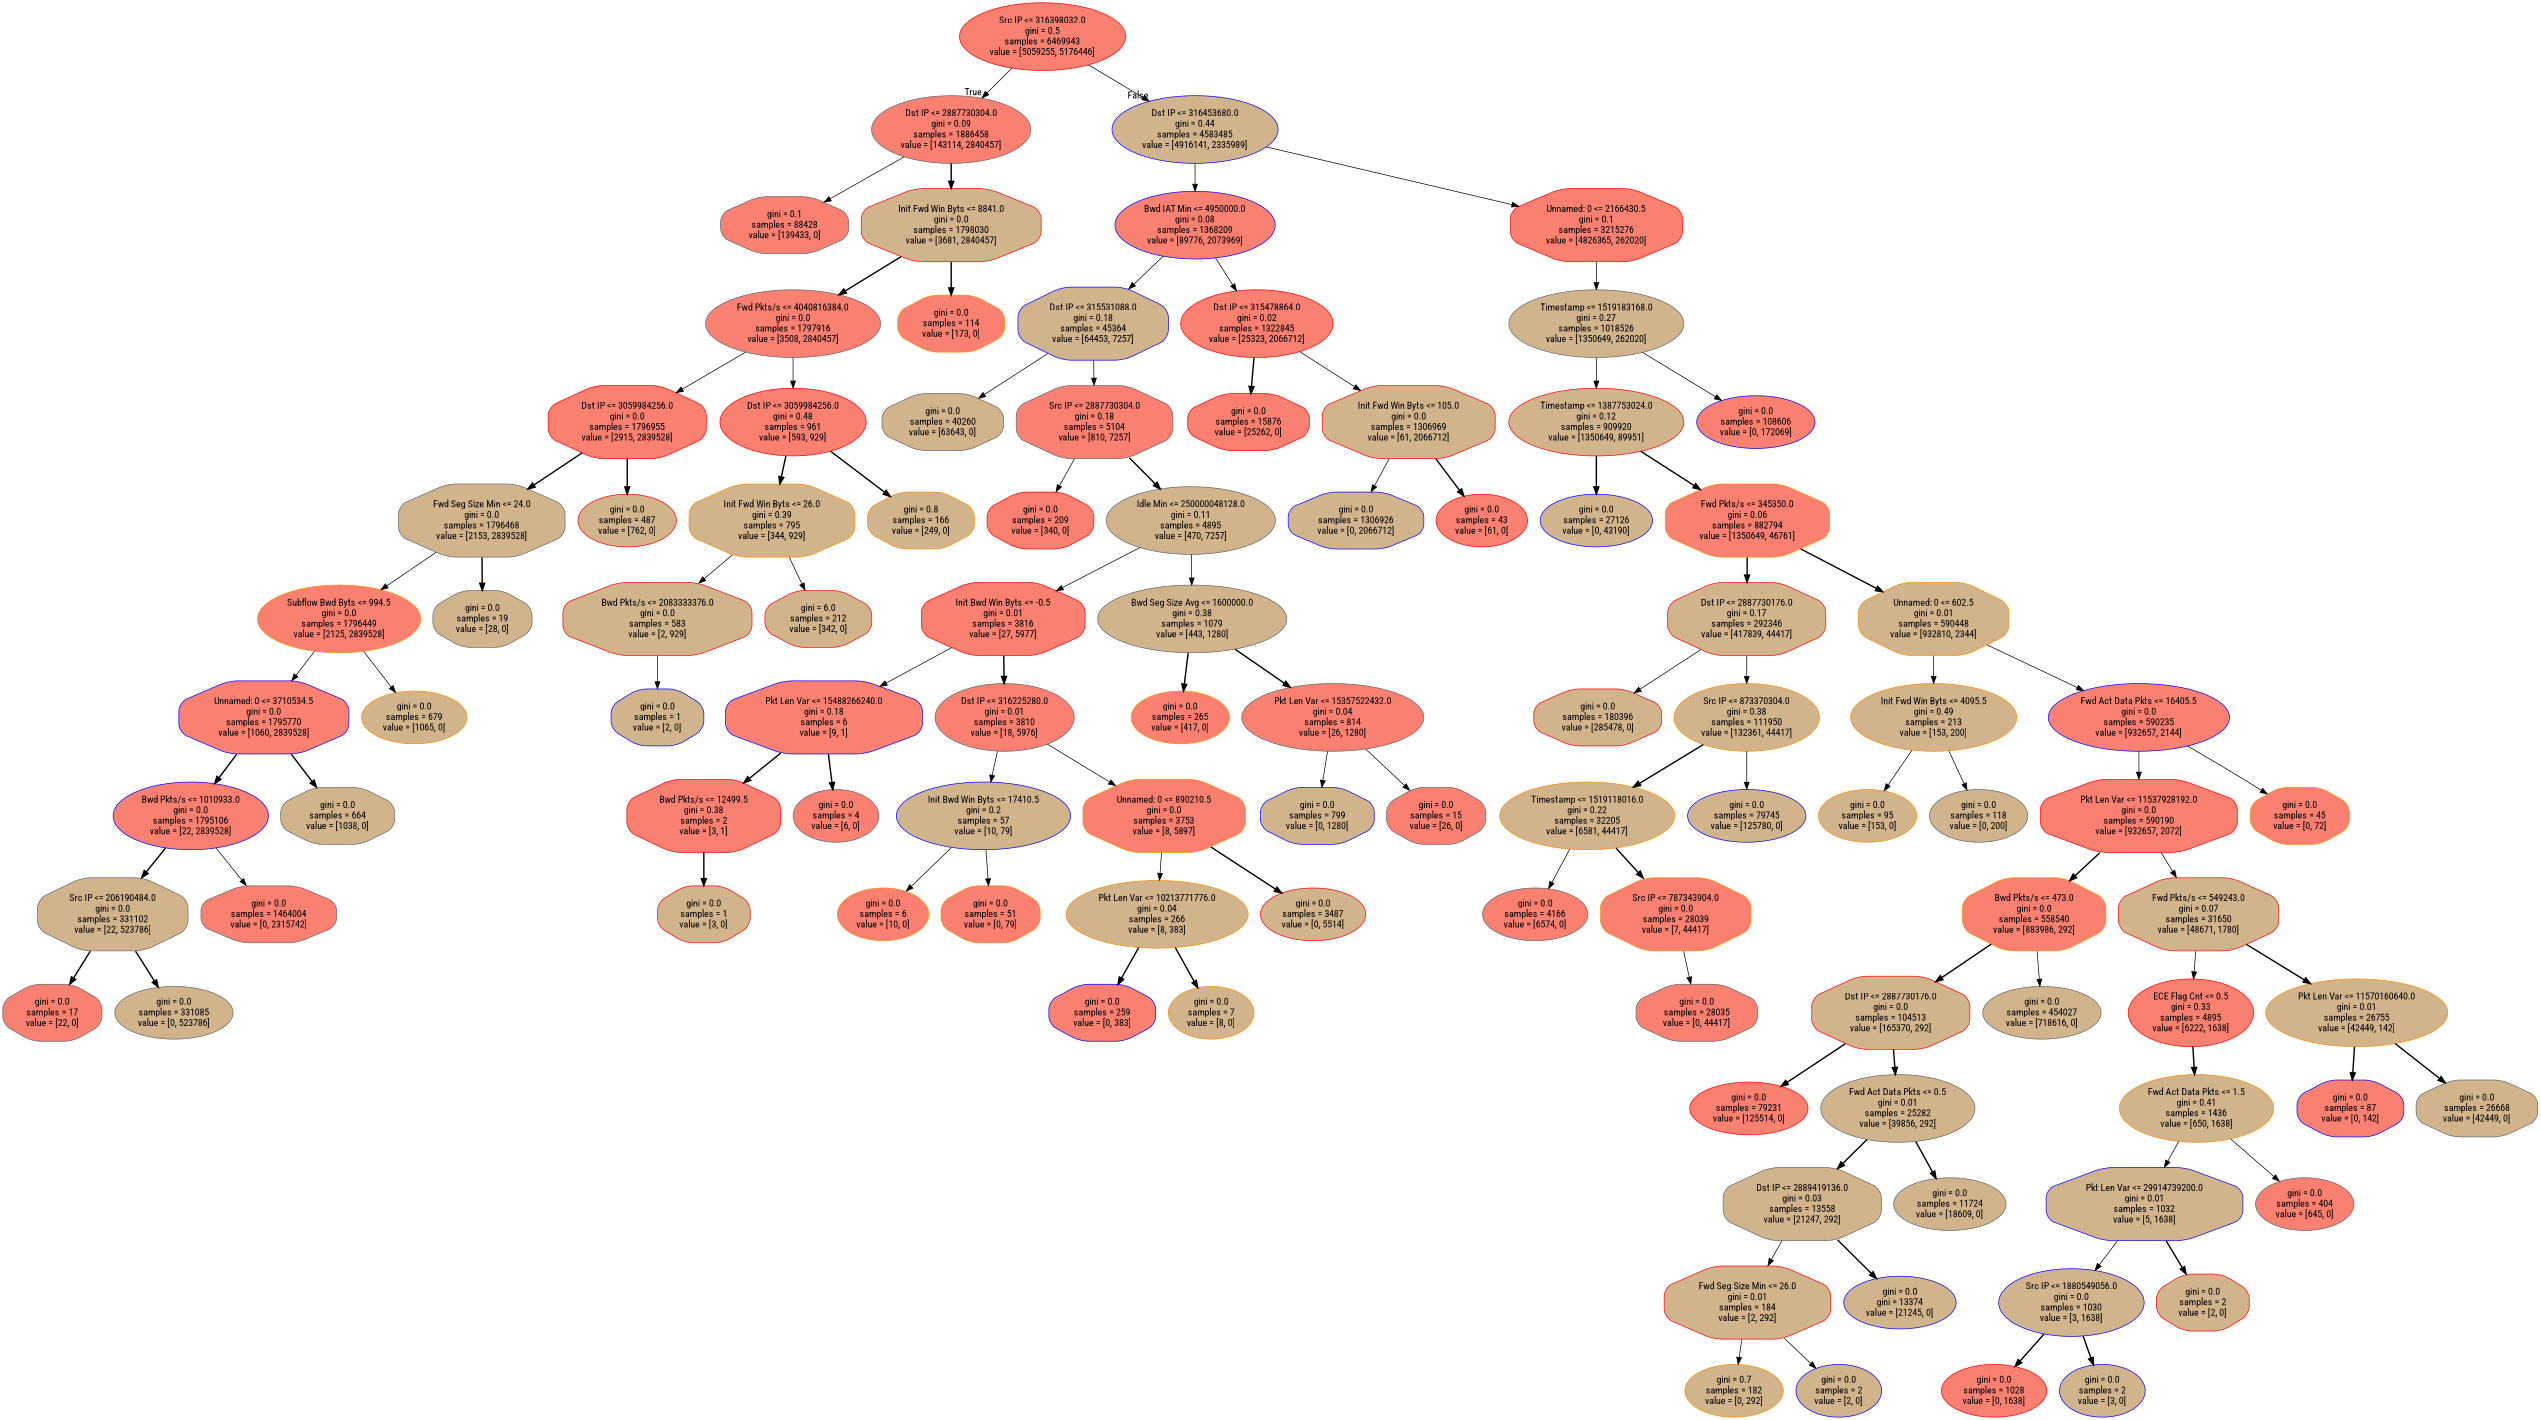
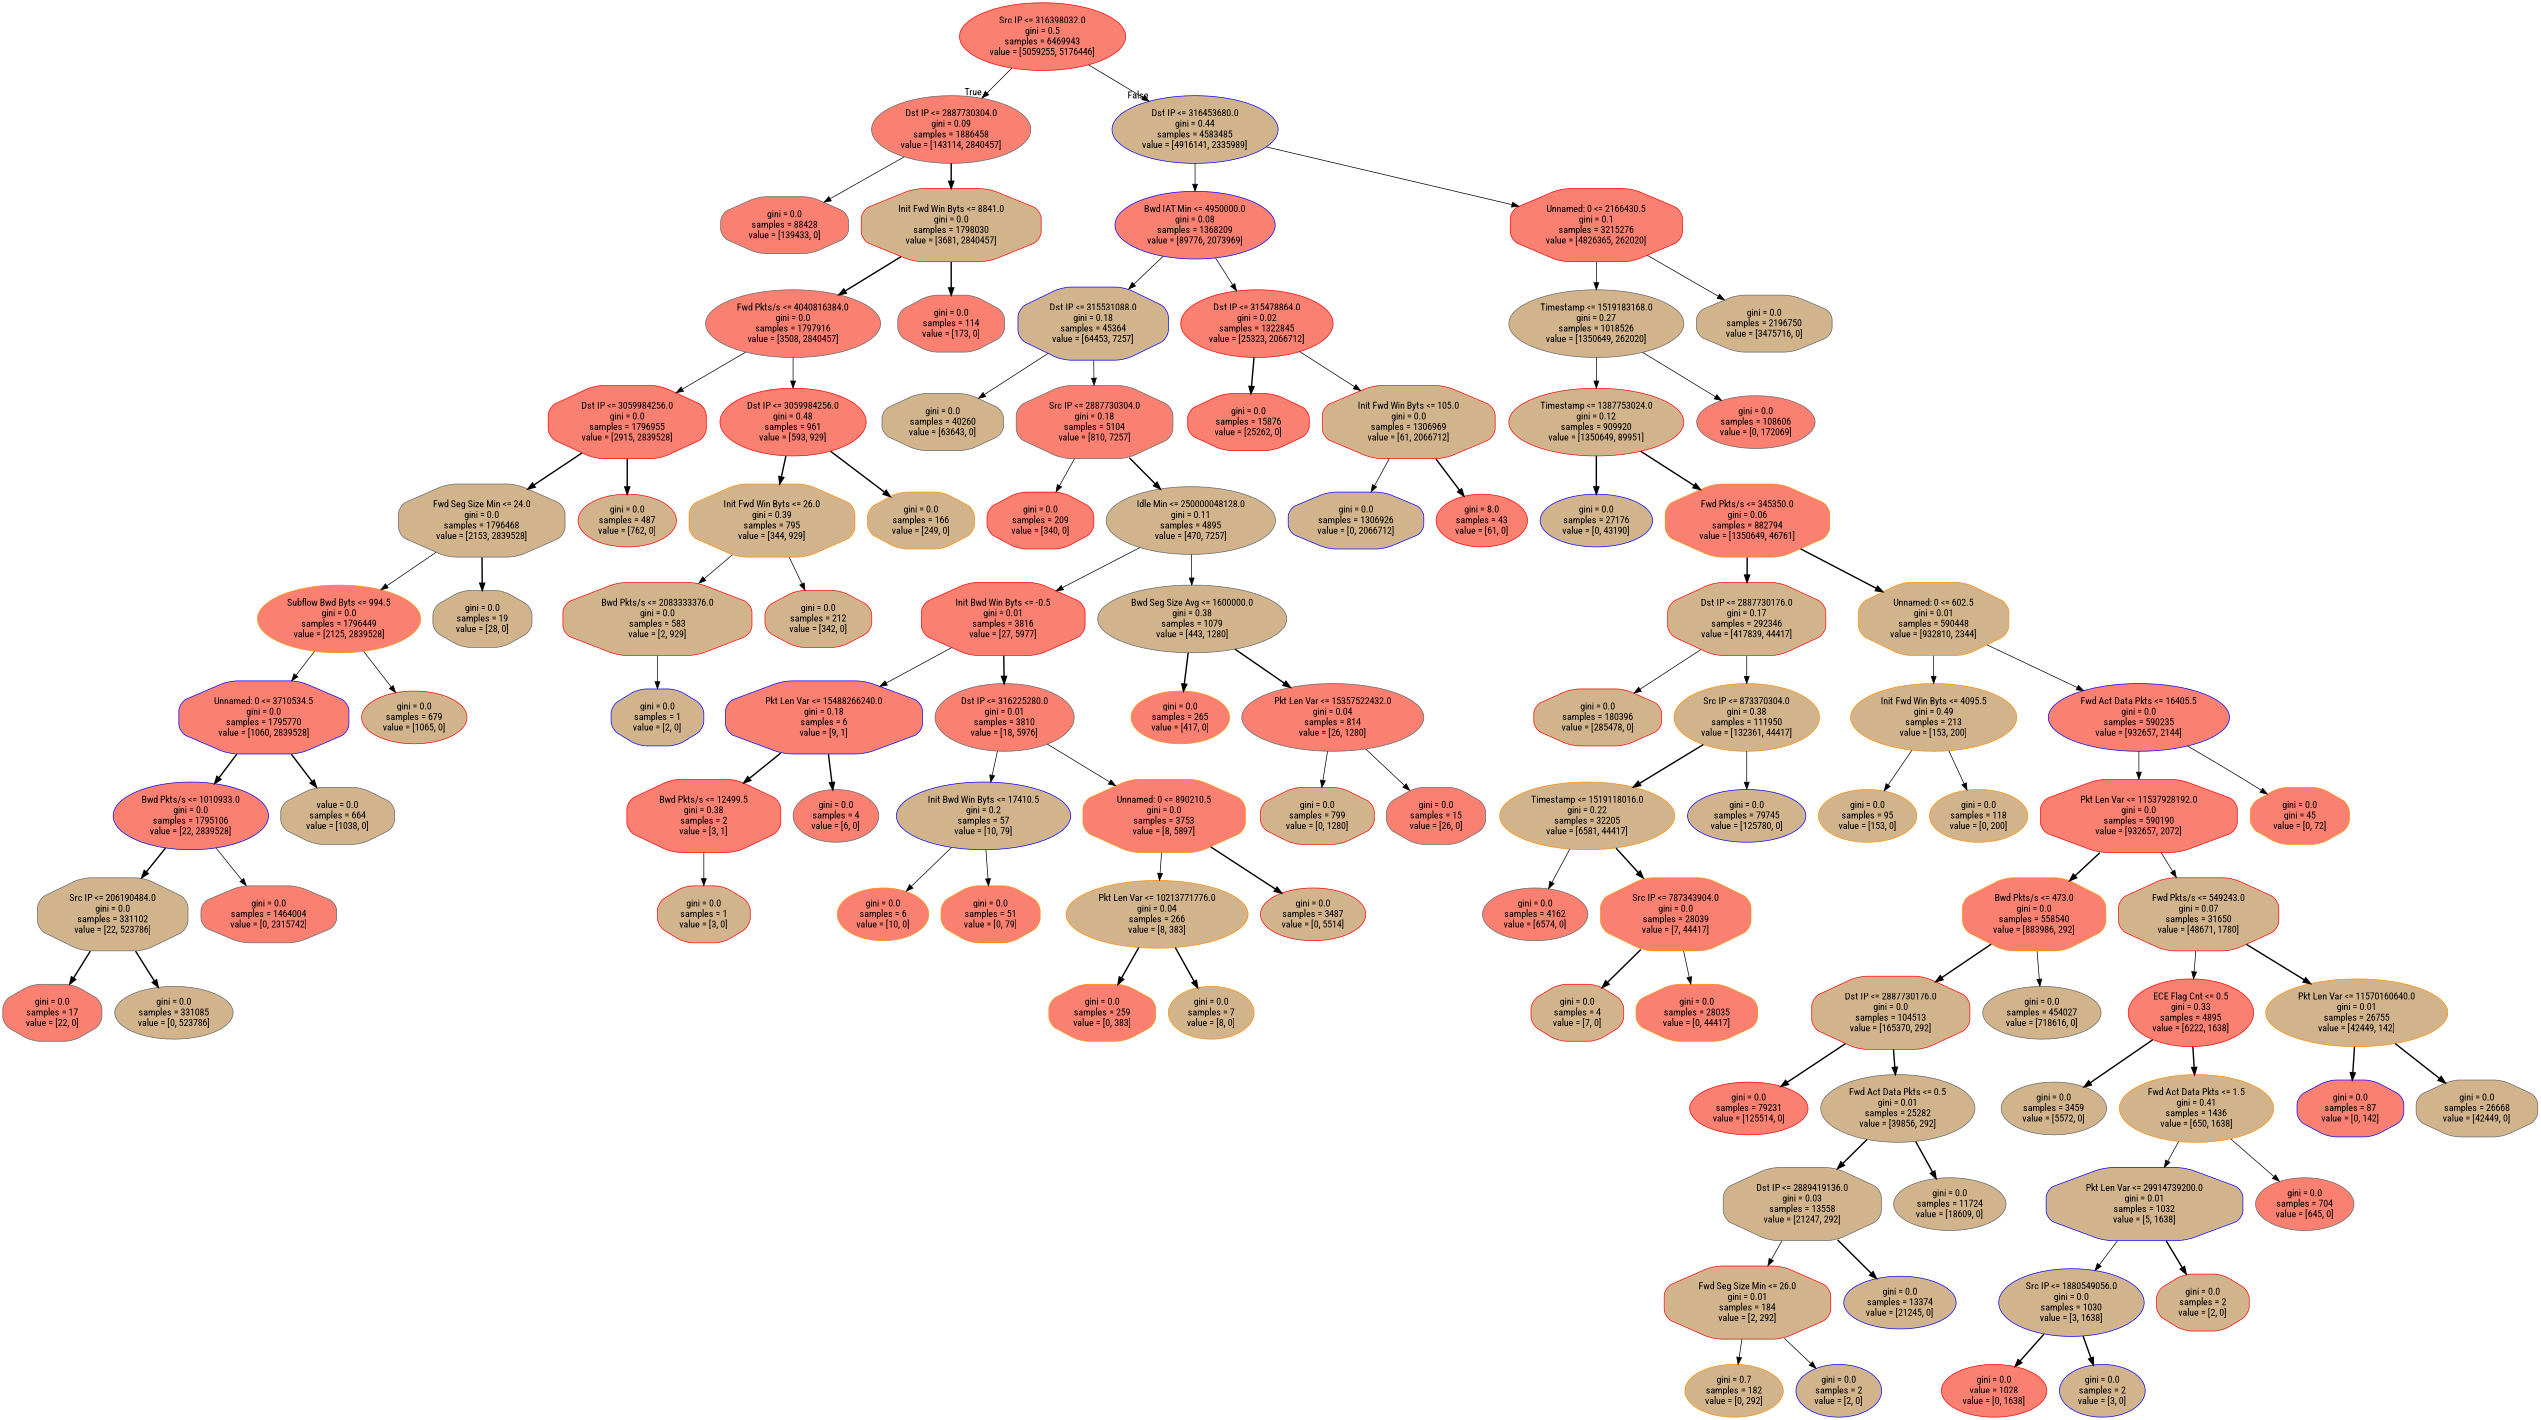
(785, 225) -> (785, 225)
(951, 324) -> (951, 324)
none -> (1764, 324)
(1756, 422) -> (1756, 422)
(921, 521) -> (921, 521)
(1482, 521) -> (1482, 521)
(1596, 521) -> (1596, 521)
(818, 619) -> (818, 619)
(414, 717) -> (414, 717)
(338, 816) -> (338, 816)
(1317, 816) -> (1317, 816)
(1979, 816) -> (1979, 816)
(2300, 816) -> (2300, 816)
(704, 866) -> (704, 866)
(1535, 914) -> (1535, 914)
(1102, 1013) -> (1102, 1013)
none -> (1577, 1013)
(1697, 1013) -> (1697, 1013)
none -> (2054, 1108)
(2305, 1204) -> (2305, 1204)
(1900, 1303) -> (1900, 1303)
(1994, 1391) -> (1994, 1391)
